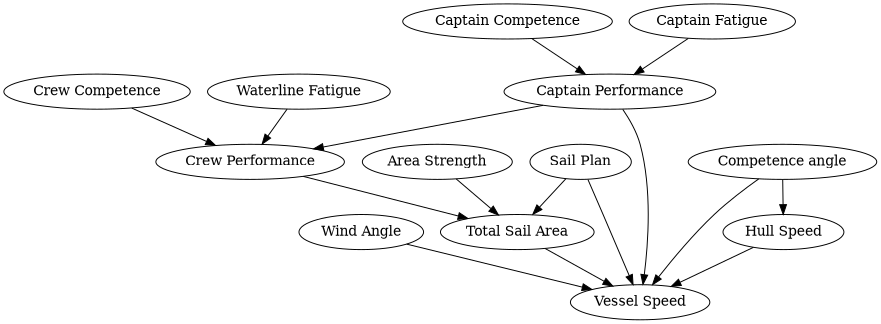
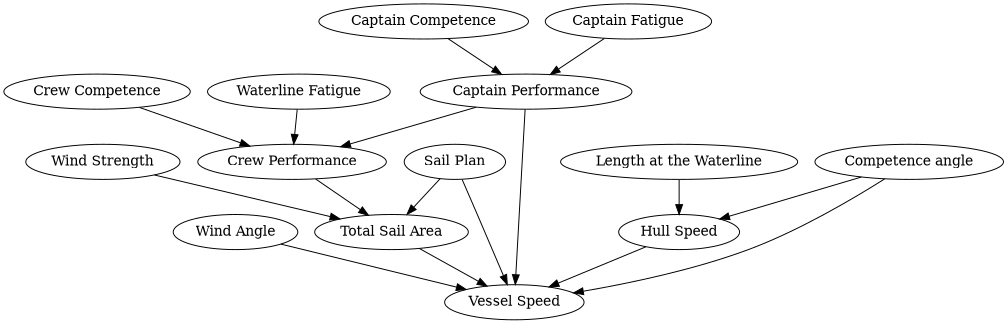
(437, 162) -> (103, 162)
none -> (679, 162)
